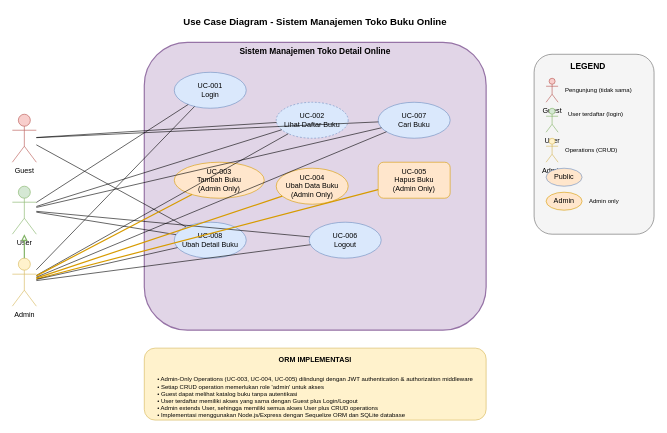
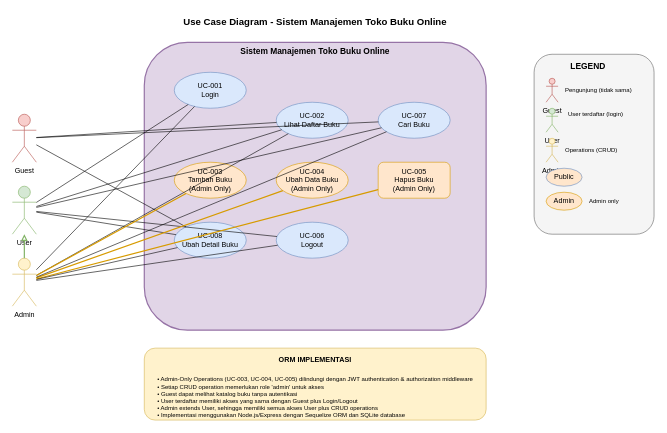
(315, 52) -> (315, 52)
(312, 120) -> (312, 120)
(219, 180) -> (210, 180)
(312, 186) -> (312, 180)
(345, 240) -> (312, 240)
